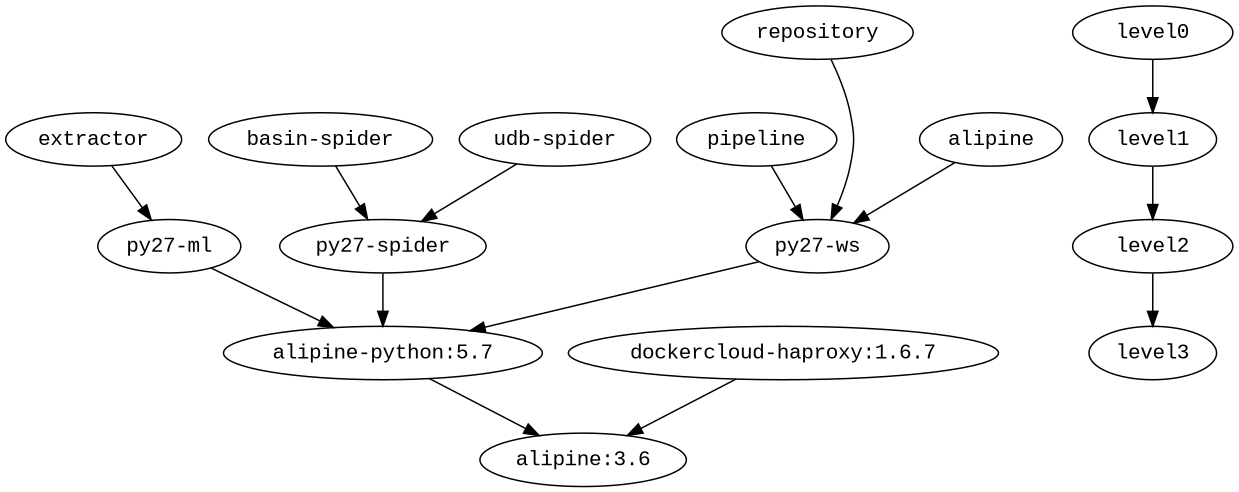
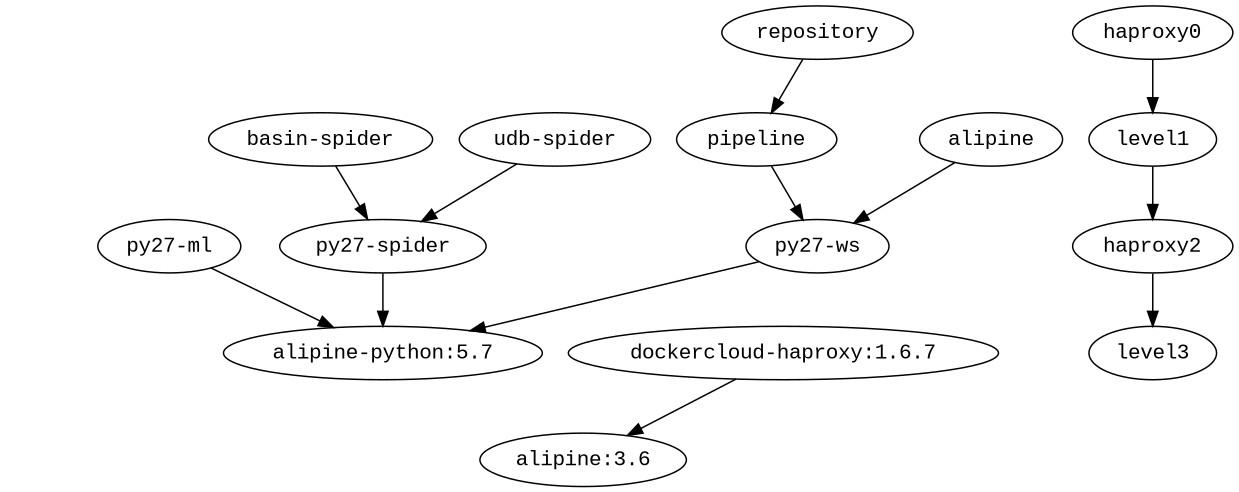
(1153, 33) -> (1153, 33)
(853, 132) -> (791, 80)
(94, 139) -> none
(1153, 246) -> (1153, 246)
(477, 404) -> none
